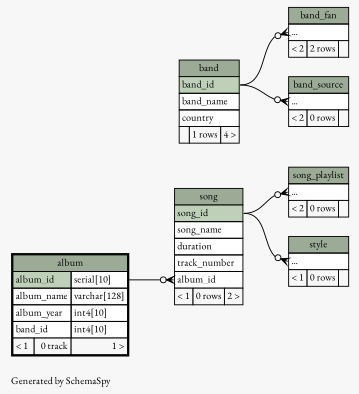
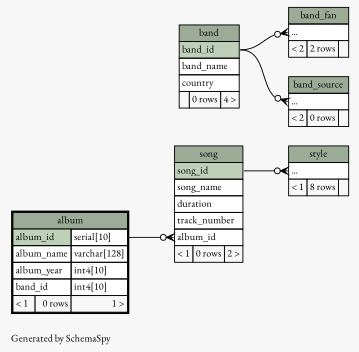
(205, 134) -> (205, 99)
(318, 192) -> none
(323, 278) -> (323, 187)
(54, 346) -> (55, 303)
